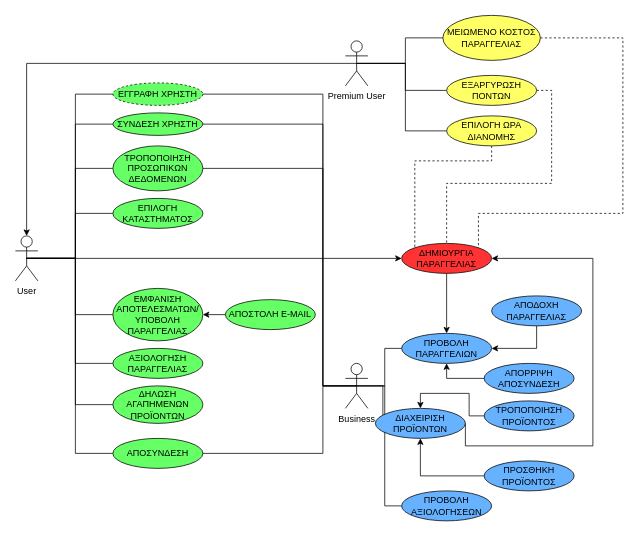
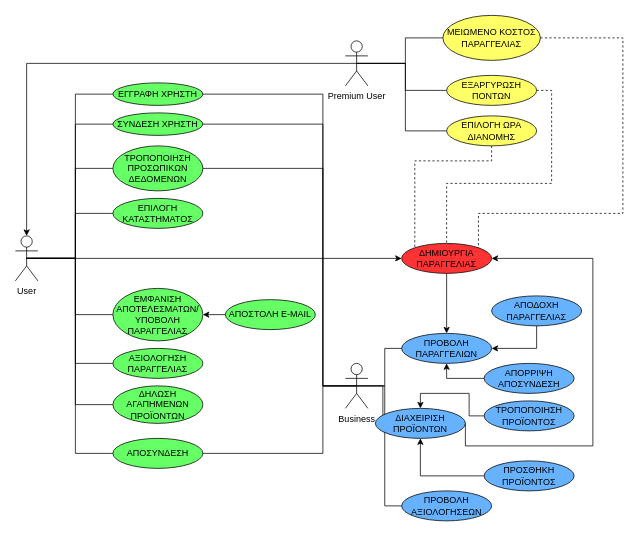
(158, 94) -> (158, 94)
